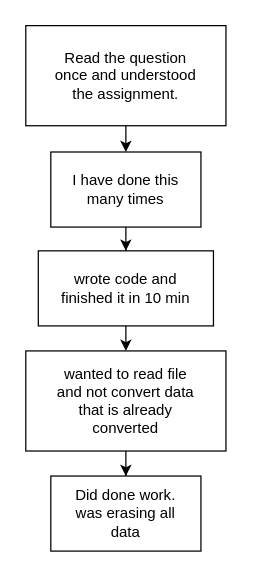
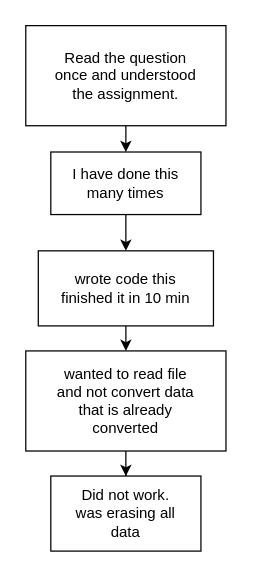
(126, 189) -> (126, 183)
(126, 288) -> (126, 288)
(126, 513) -> (126, 513)
